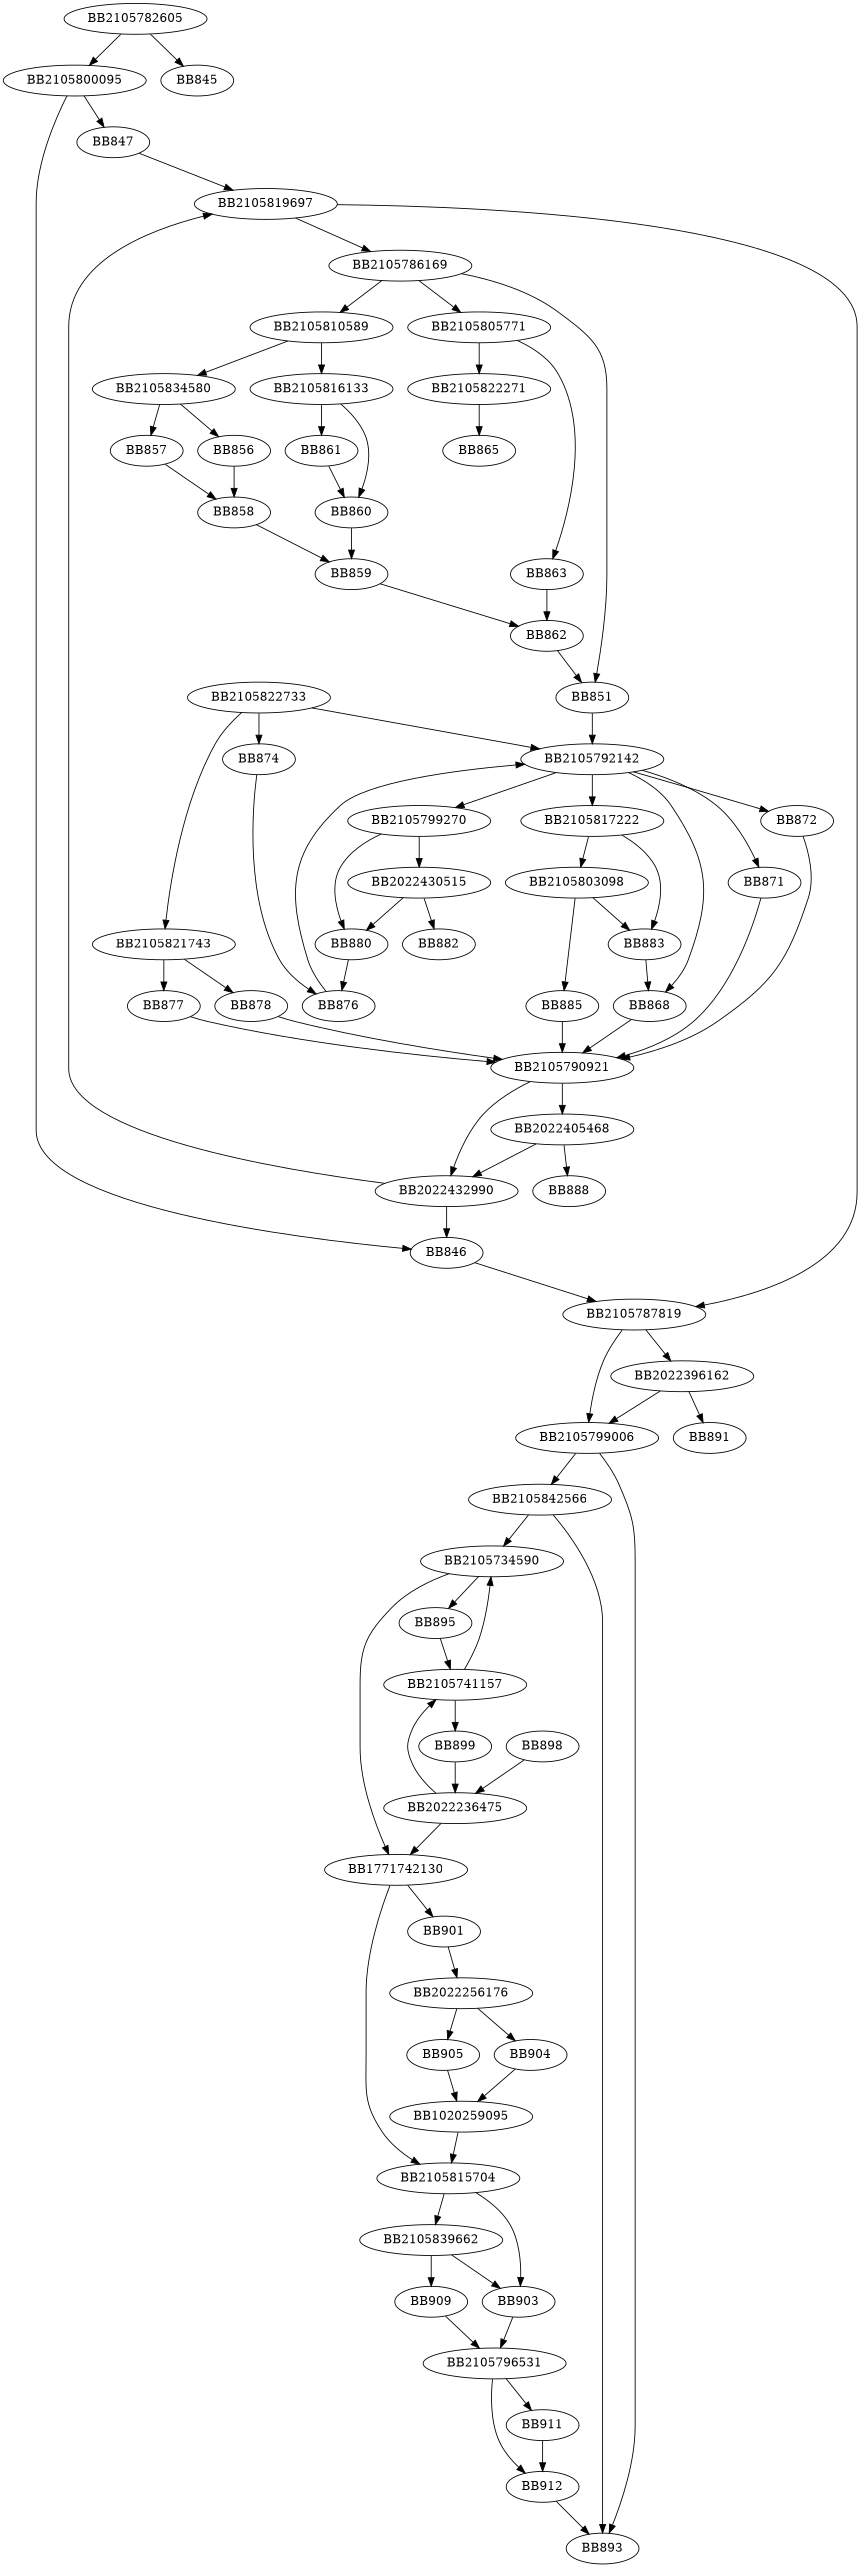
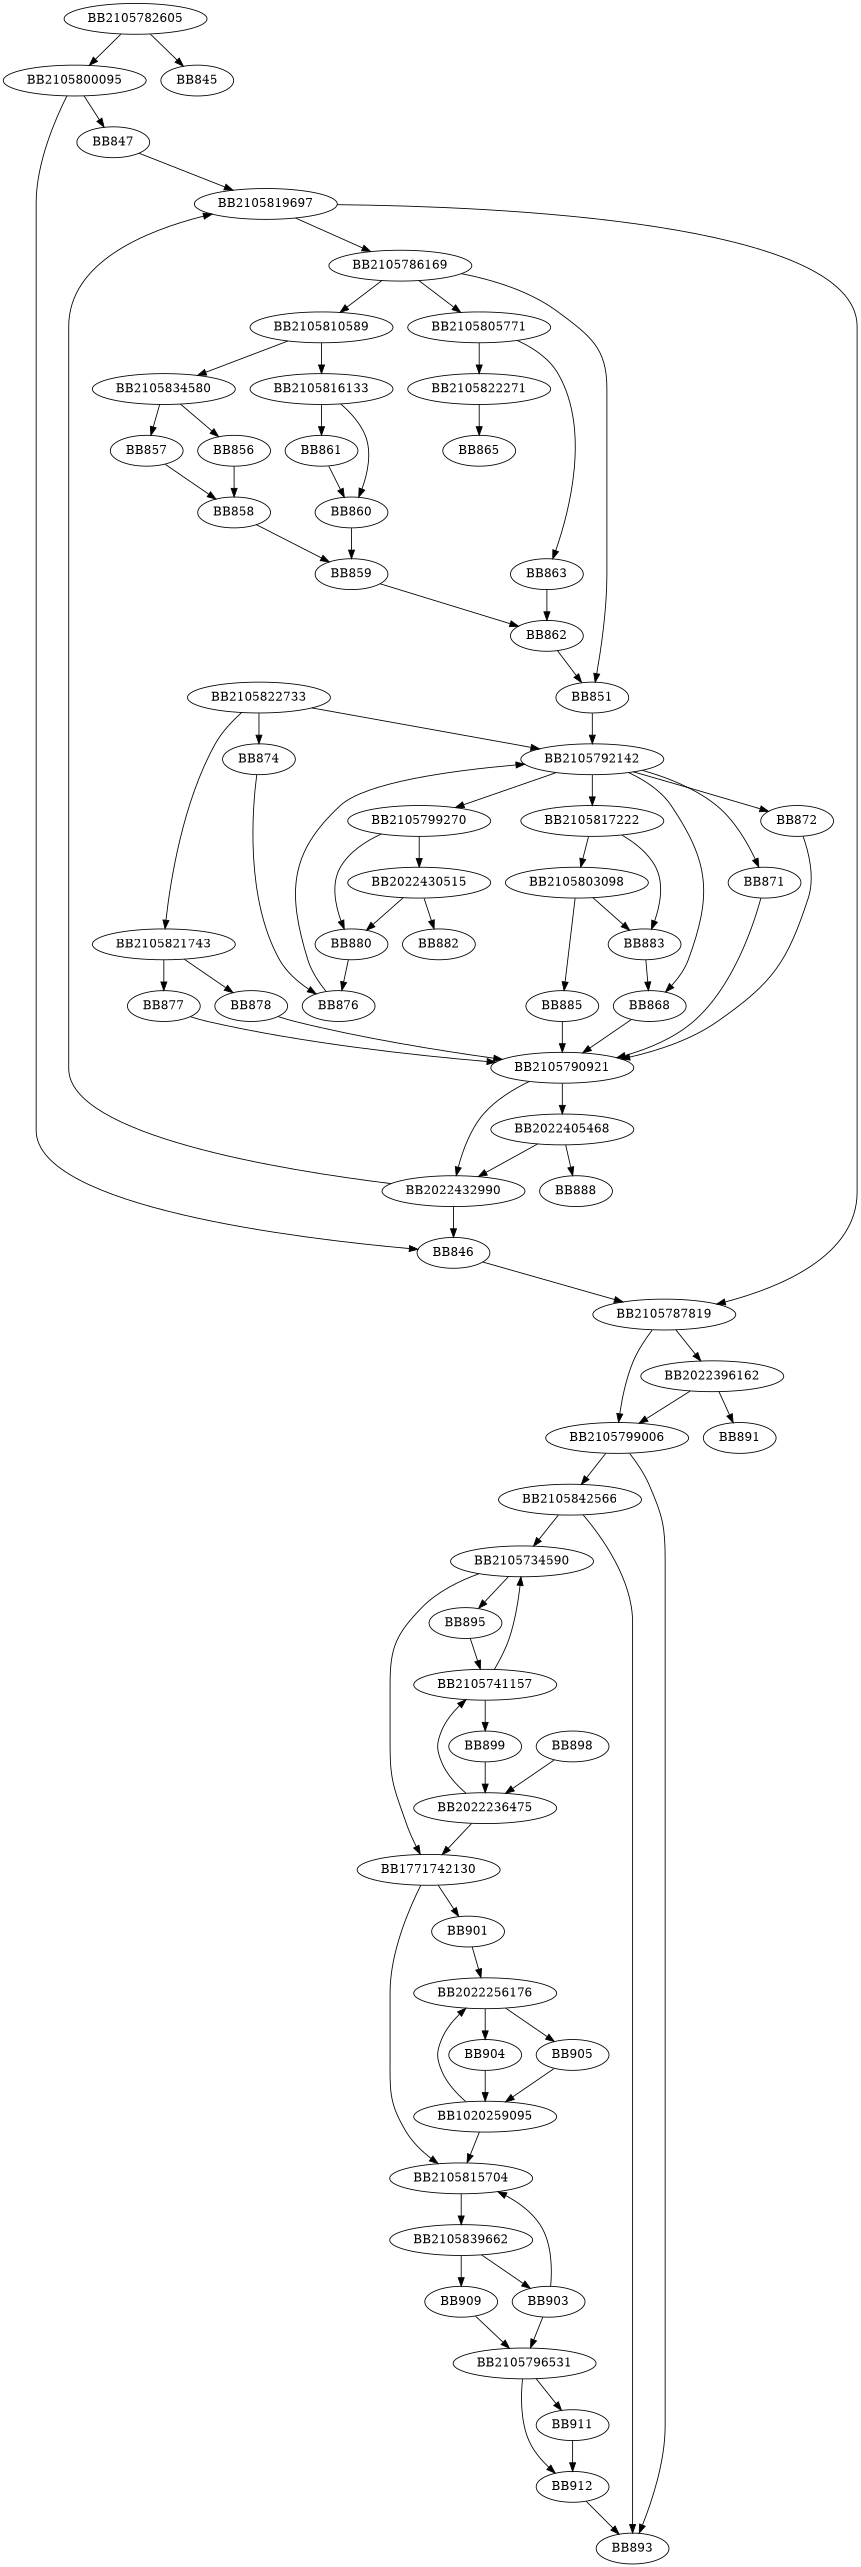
none -> (438, 2059)
(512, 2228) -> (544, 2233)
